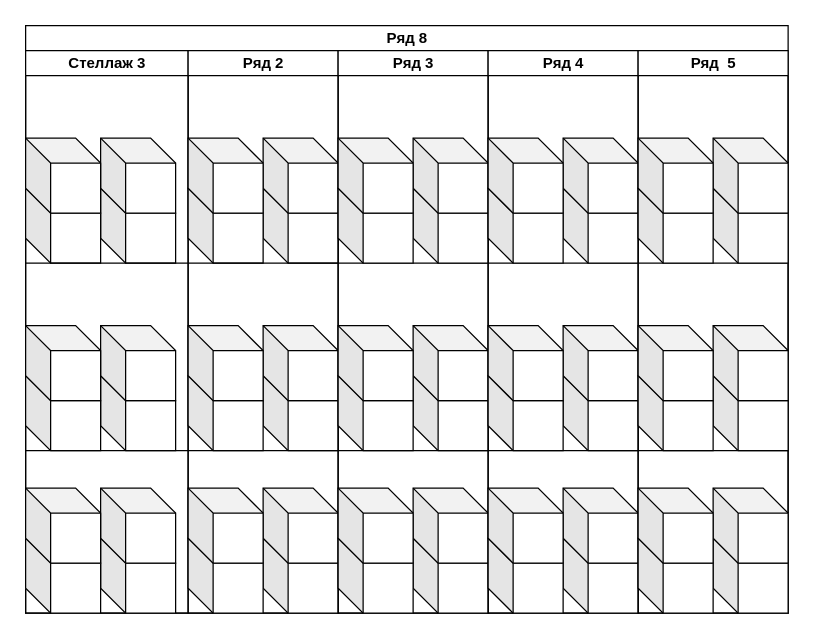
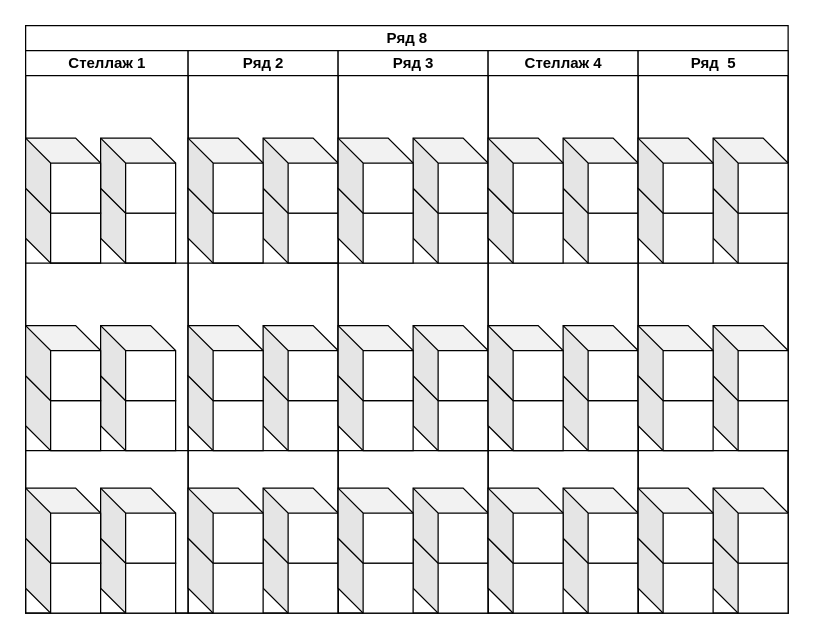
(108, 63) -> (108, 63)
(564, 63) -> (564, 63)
